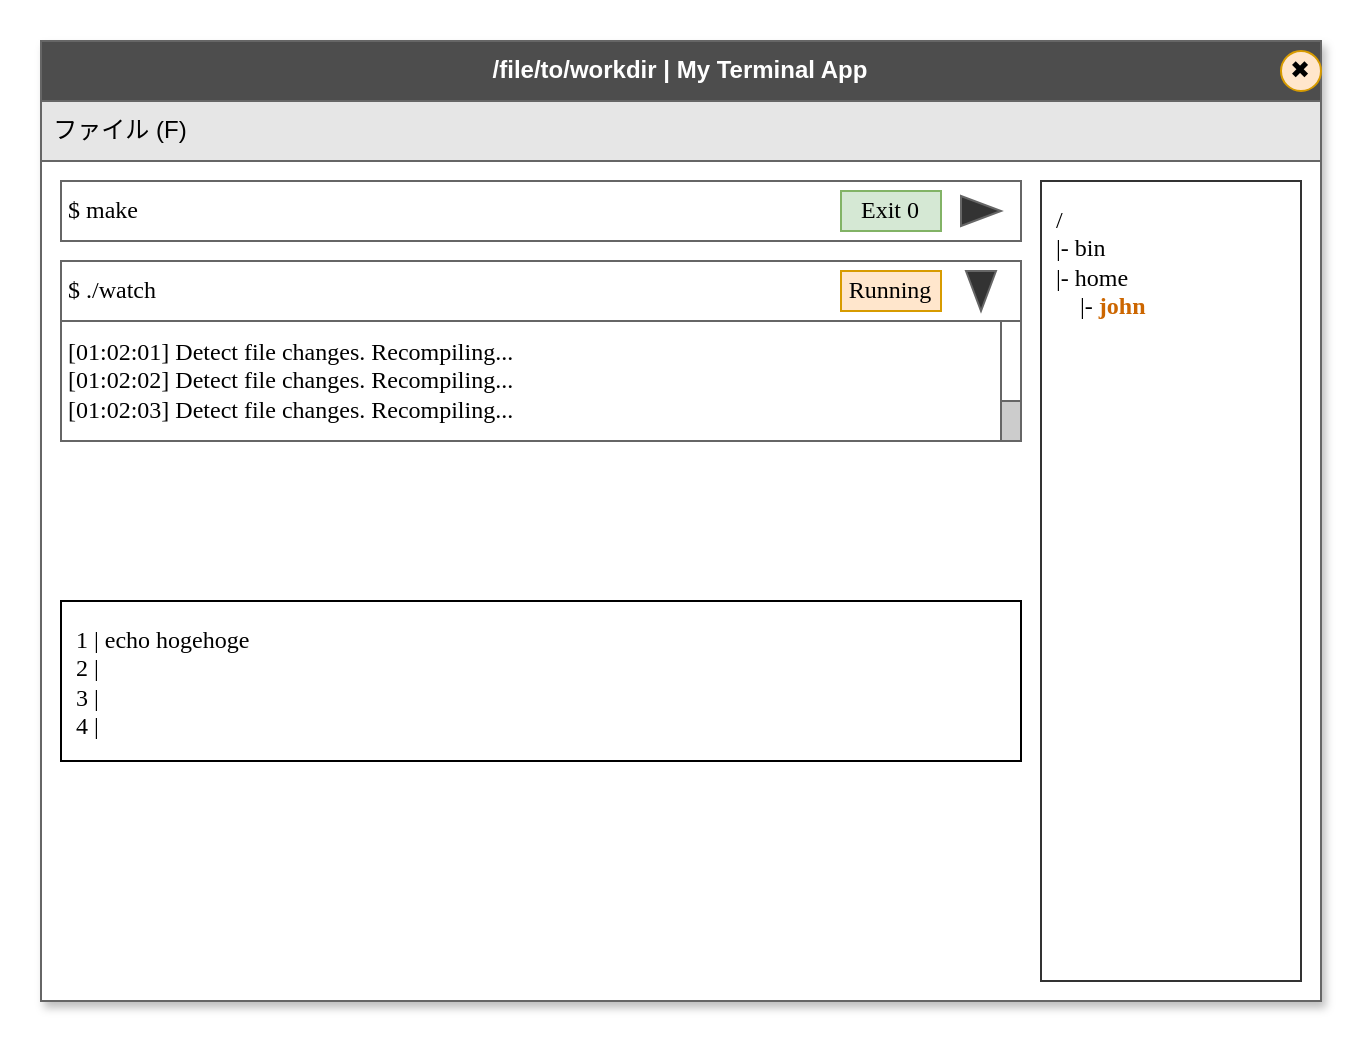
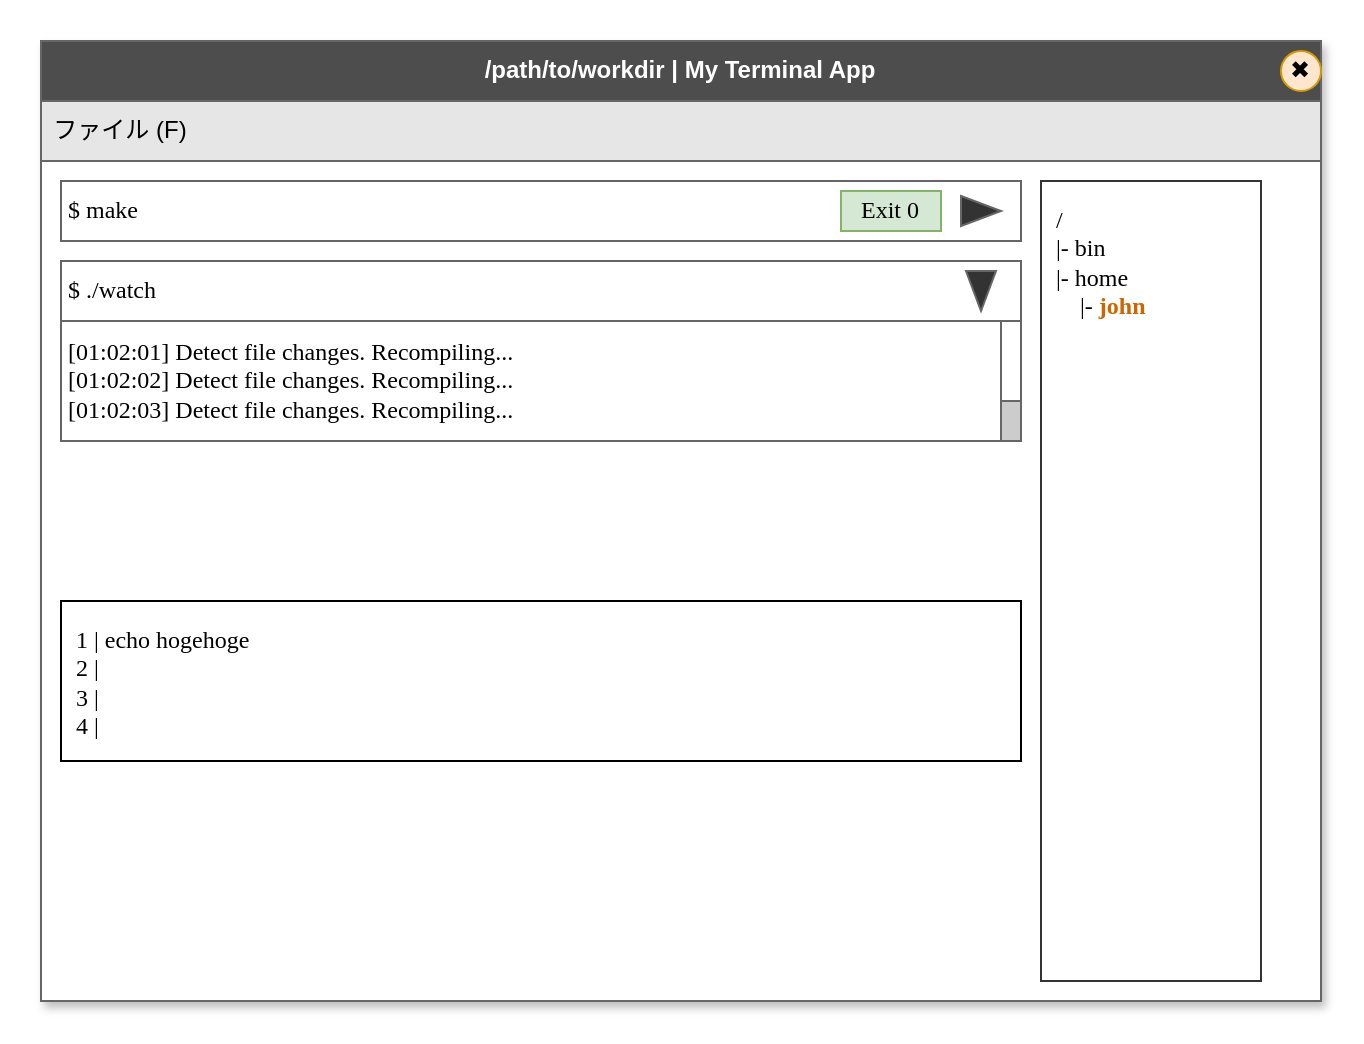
(681, 71) -> (681, 71)
(891, 291) -> none
(1171, 581) -> (1151, 581)
